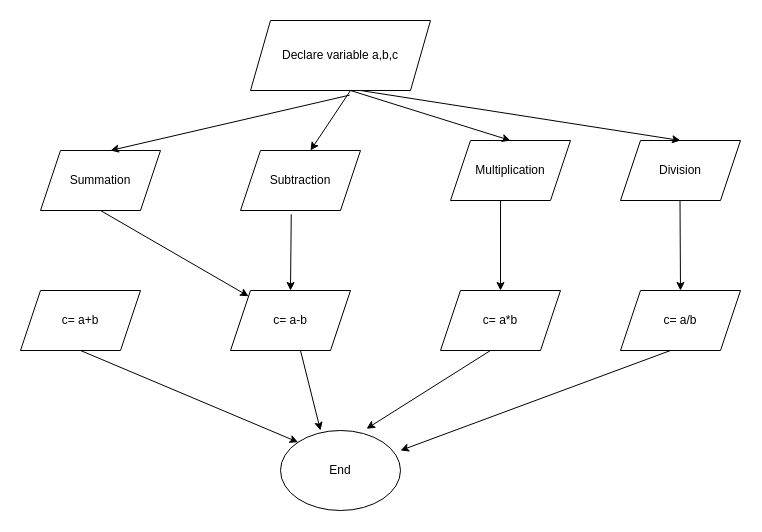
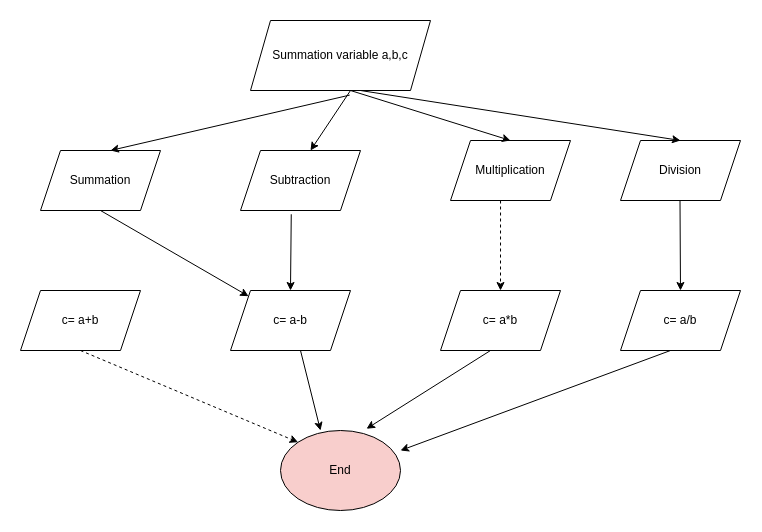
(341, 56) -> (341, 56)
(501, 243) -> (501, 243)
(186, 395) -> (186, 395)
(341, 471) -> (341, 471)
